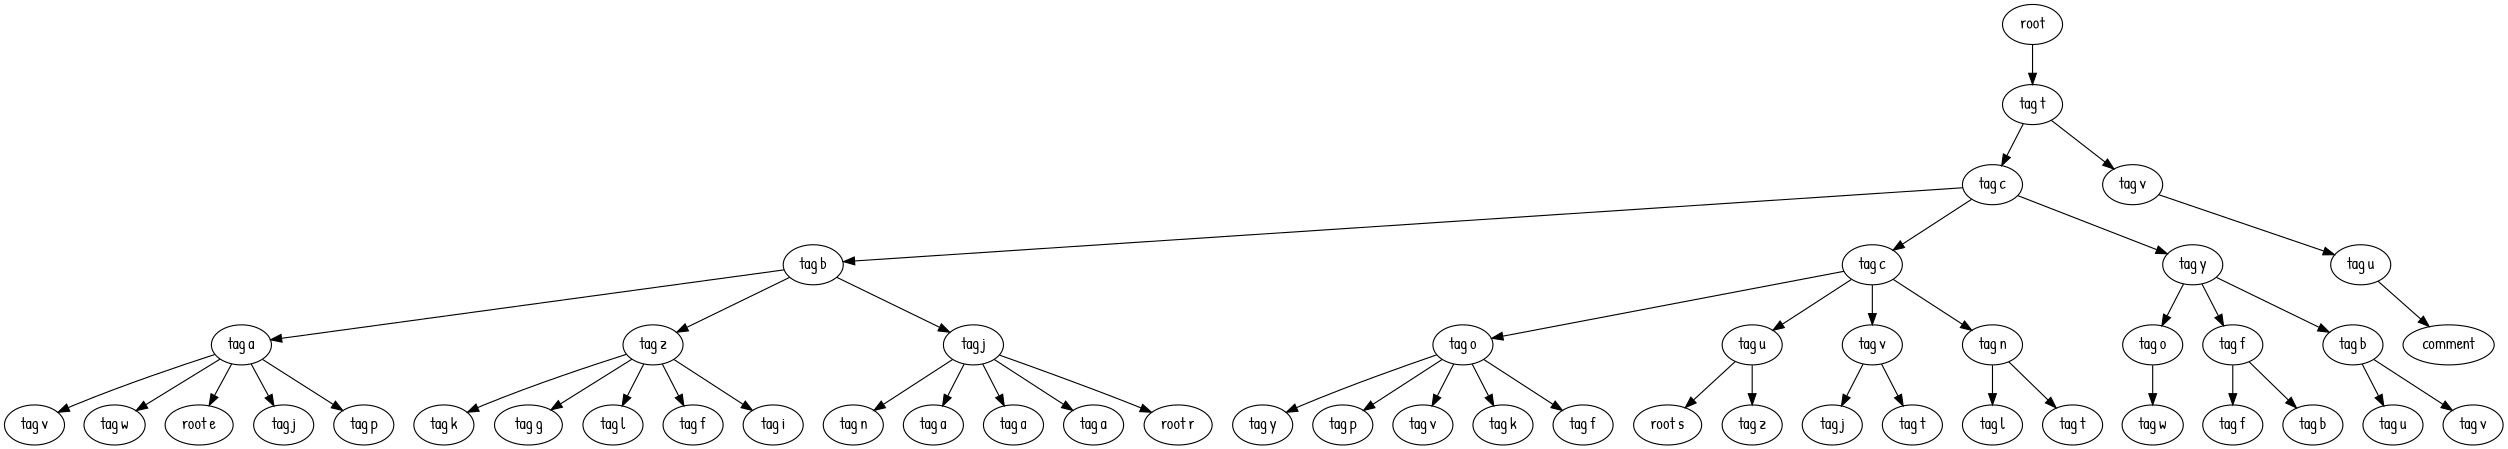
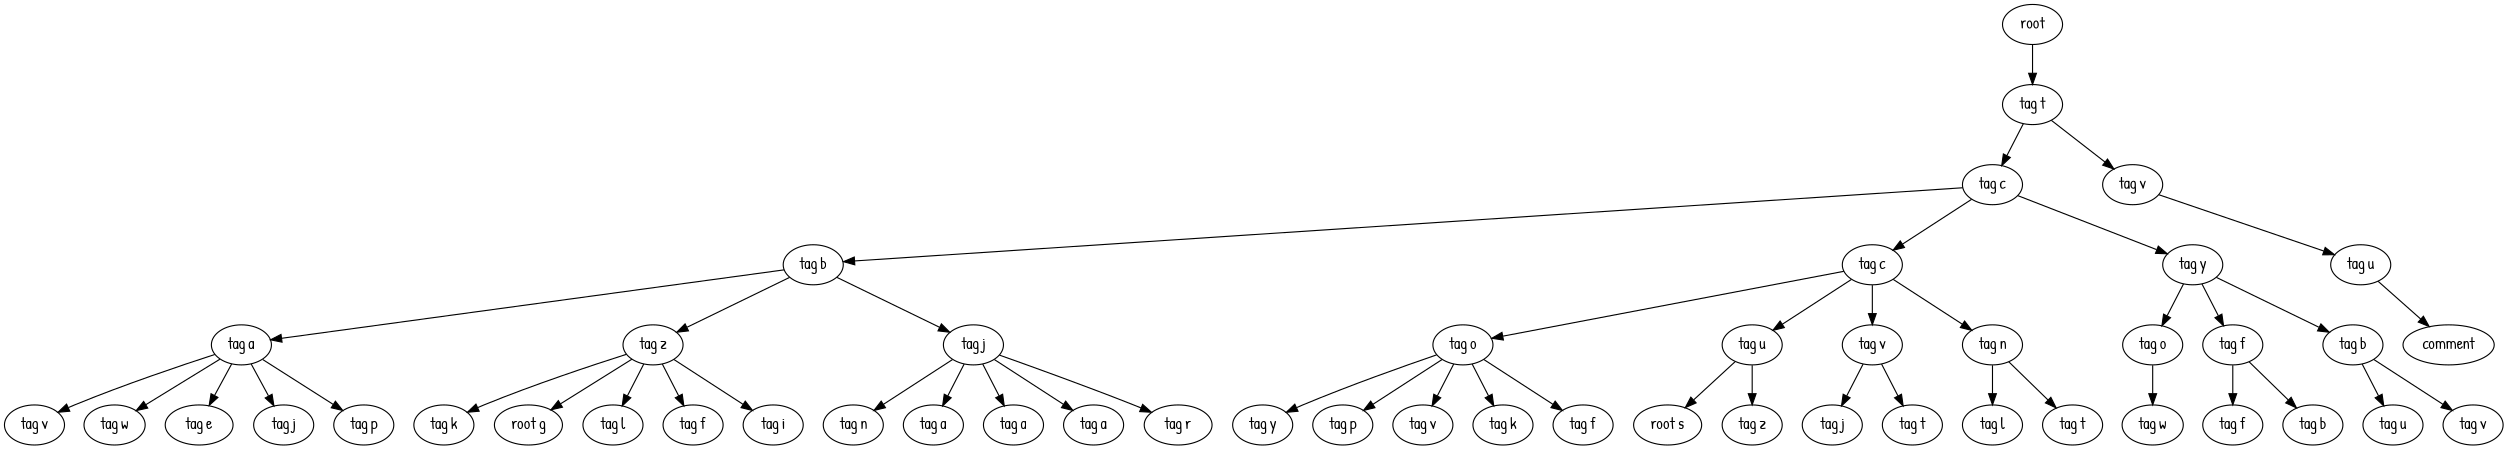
(199, 425) -> (199, 425)
(528, 425) -> (528, 425)
(1178, 425) -> (1178, 425)
